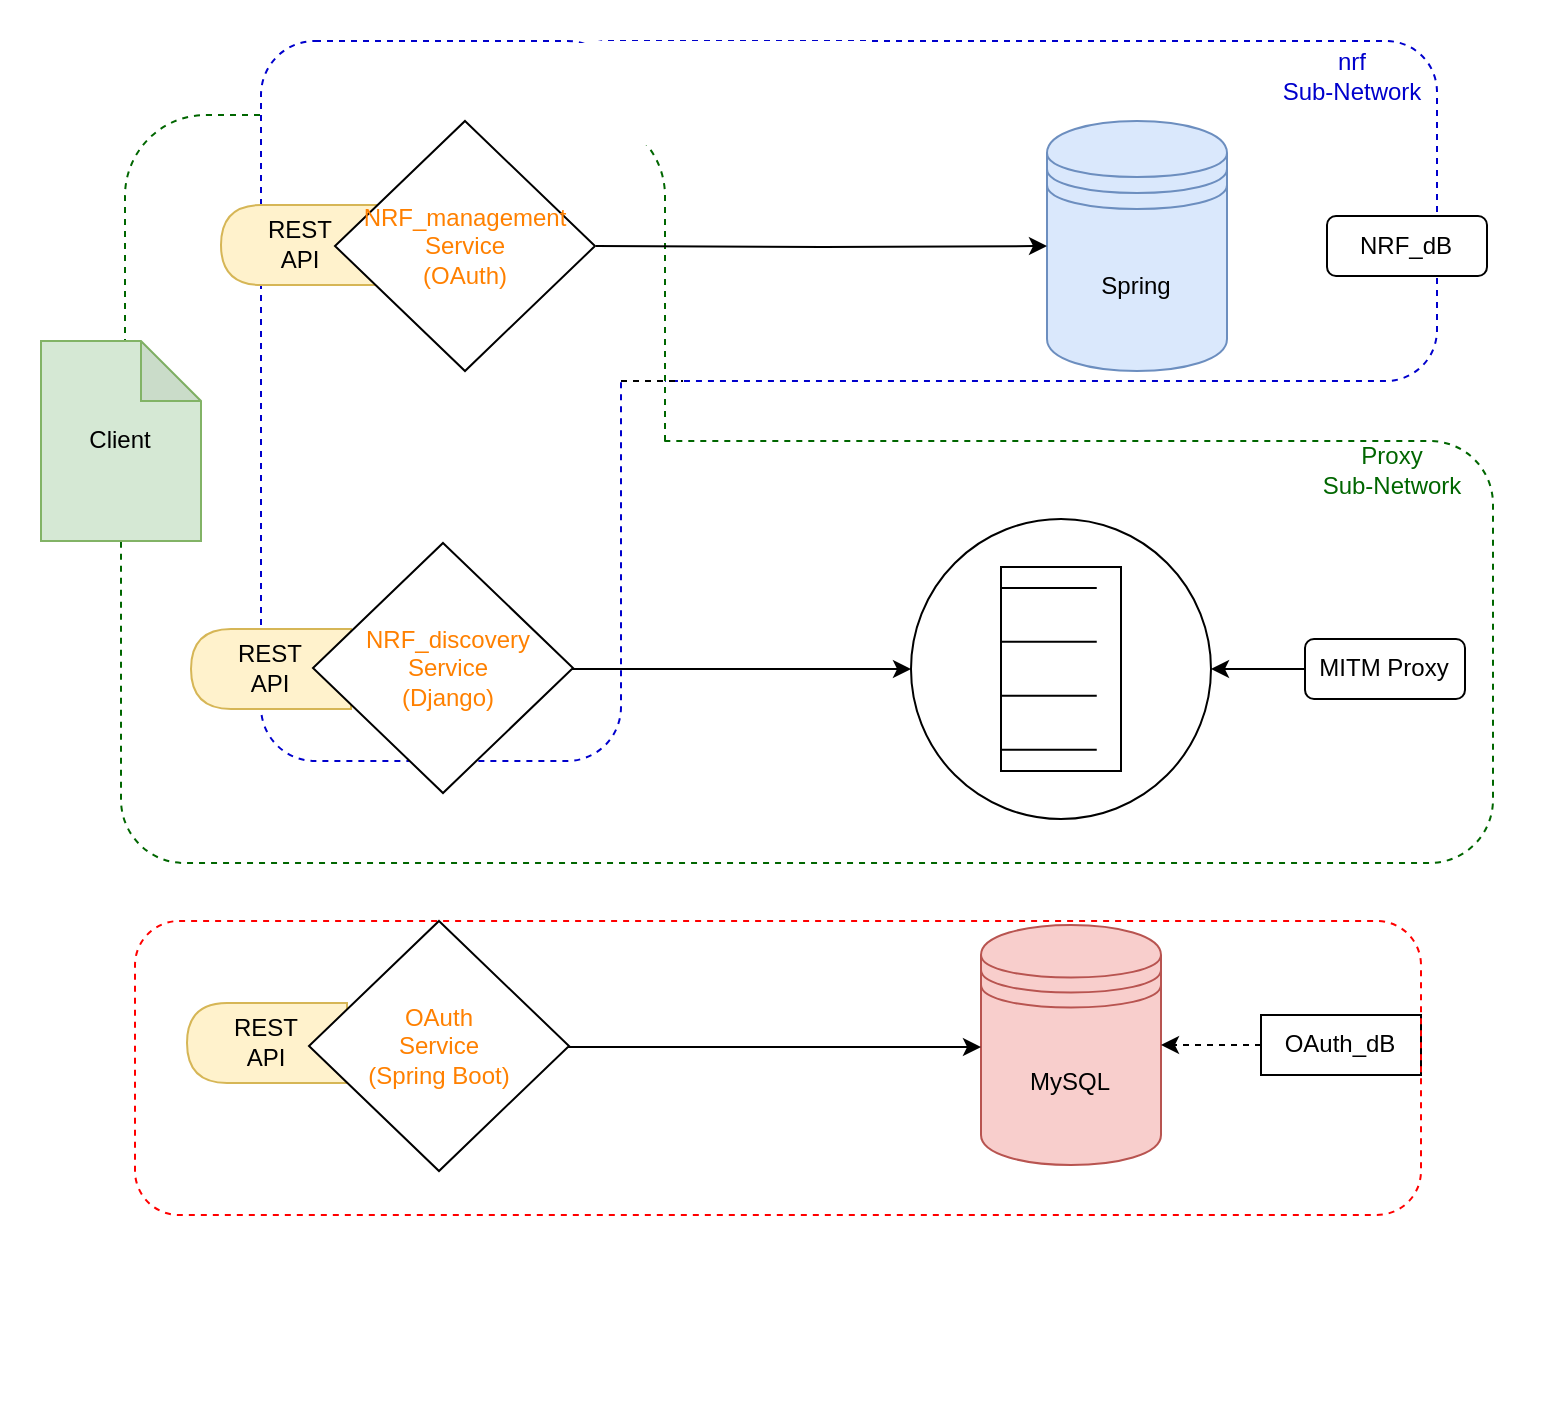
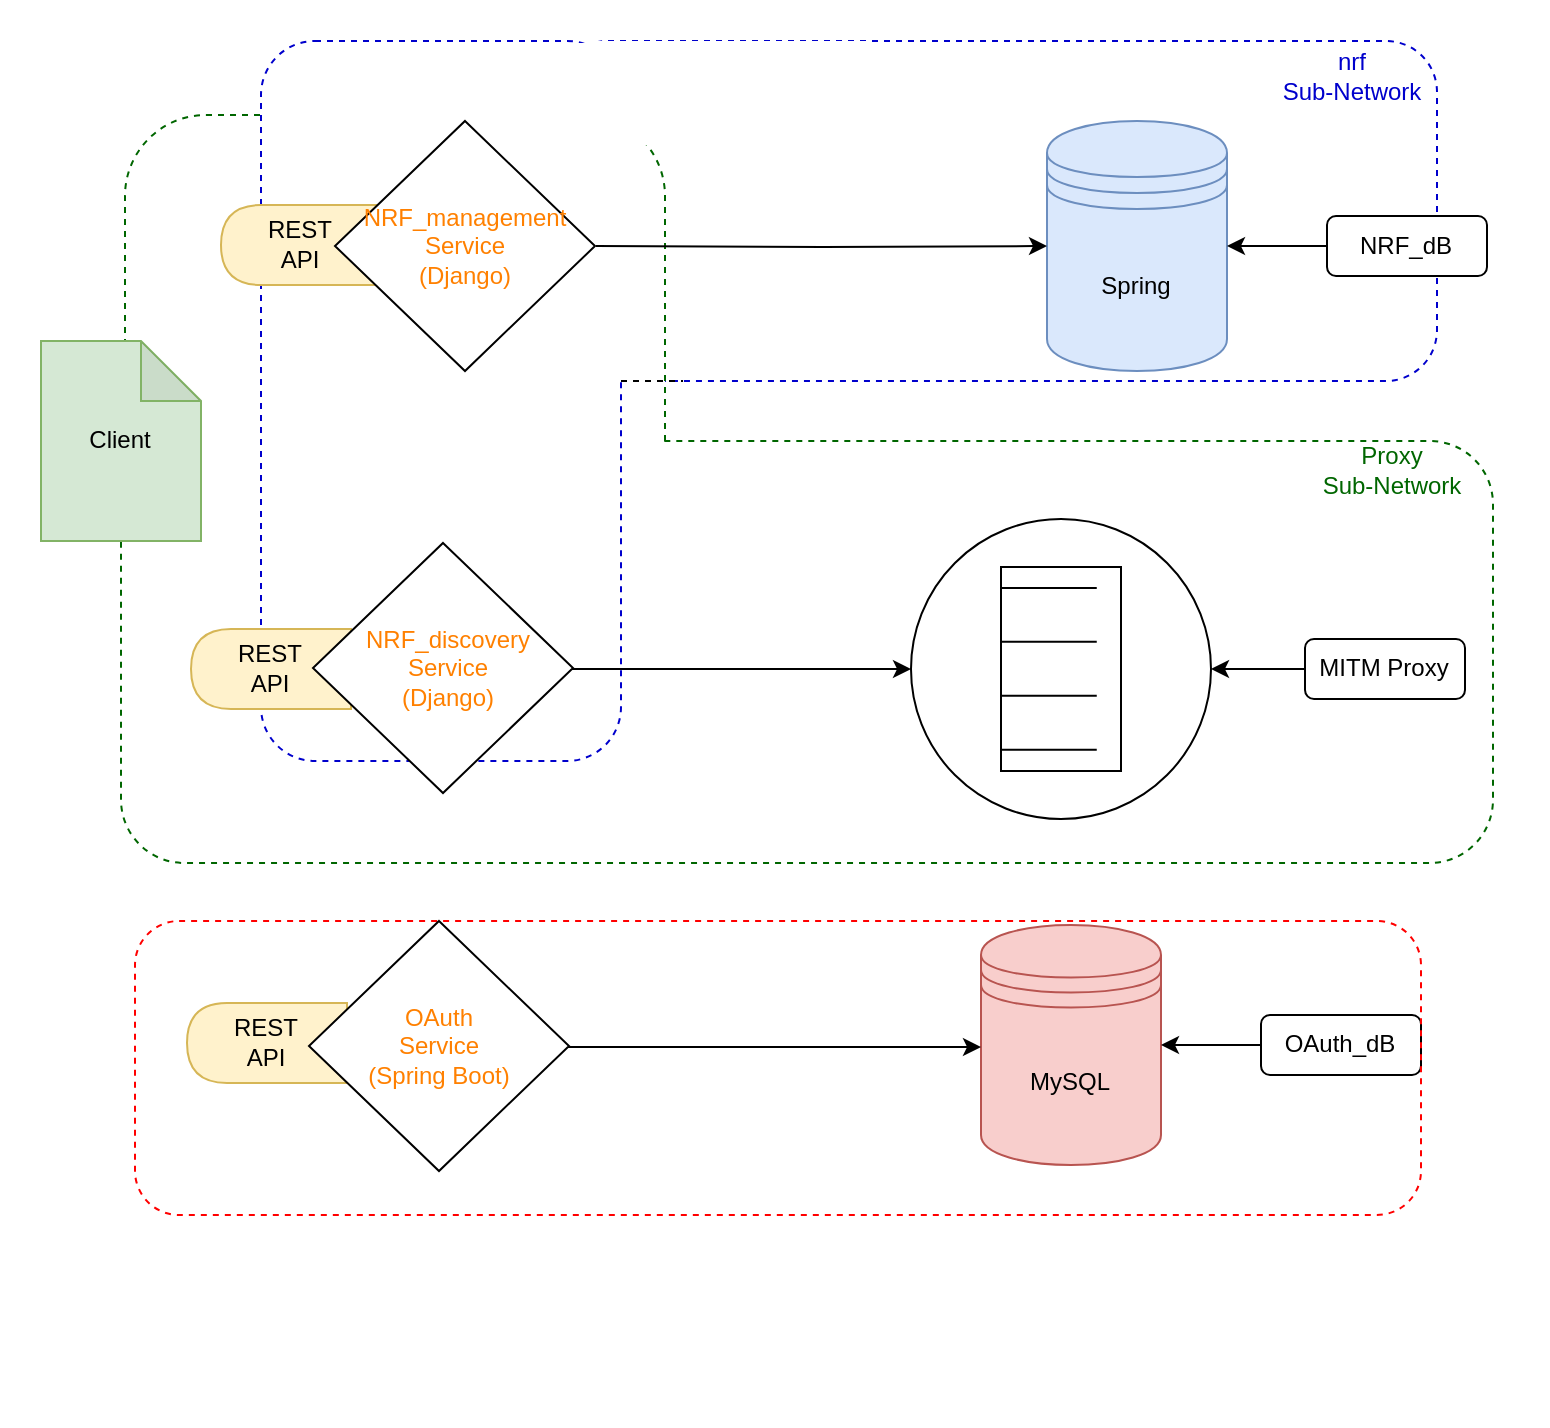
none -> (1284, 246)
(466, 247) -> (466, 247)
(1216, 1045) -> (1216, 1045)
(1341, 1045) -> (1341, 1045)
